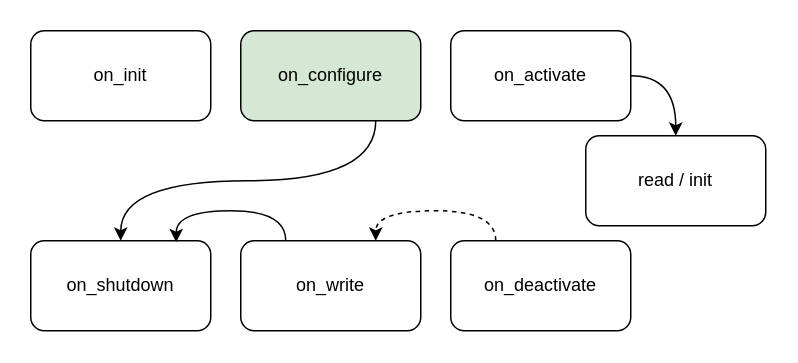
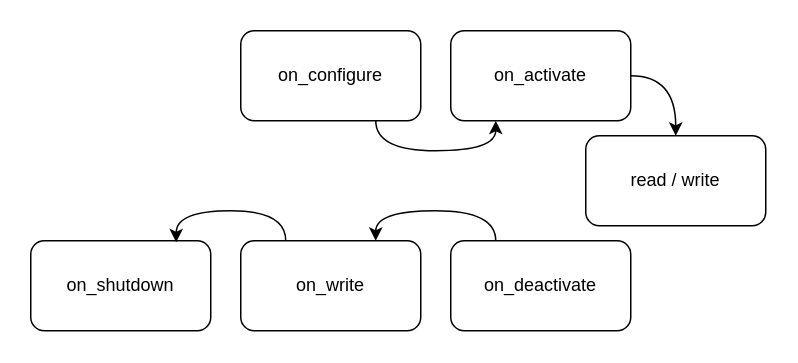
(121, 76) -> none
(331, 76) -> (331, 76)
(252, 181) -> (432, 151)
(676, 181) -> (676, 181)
(439, 211) -> (439, 211)
